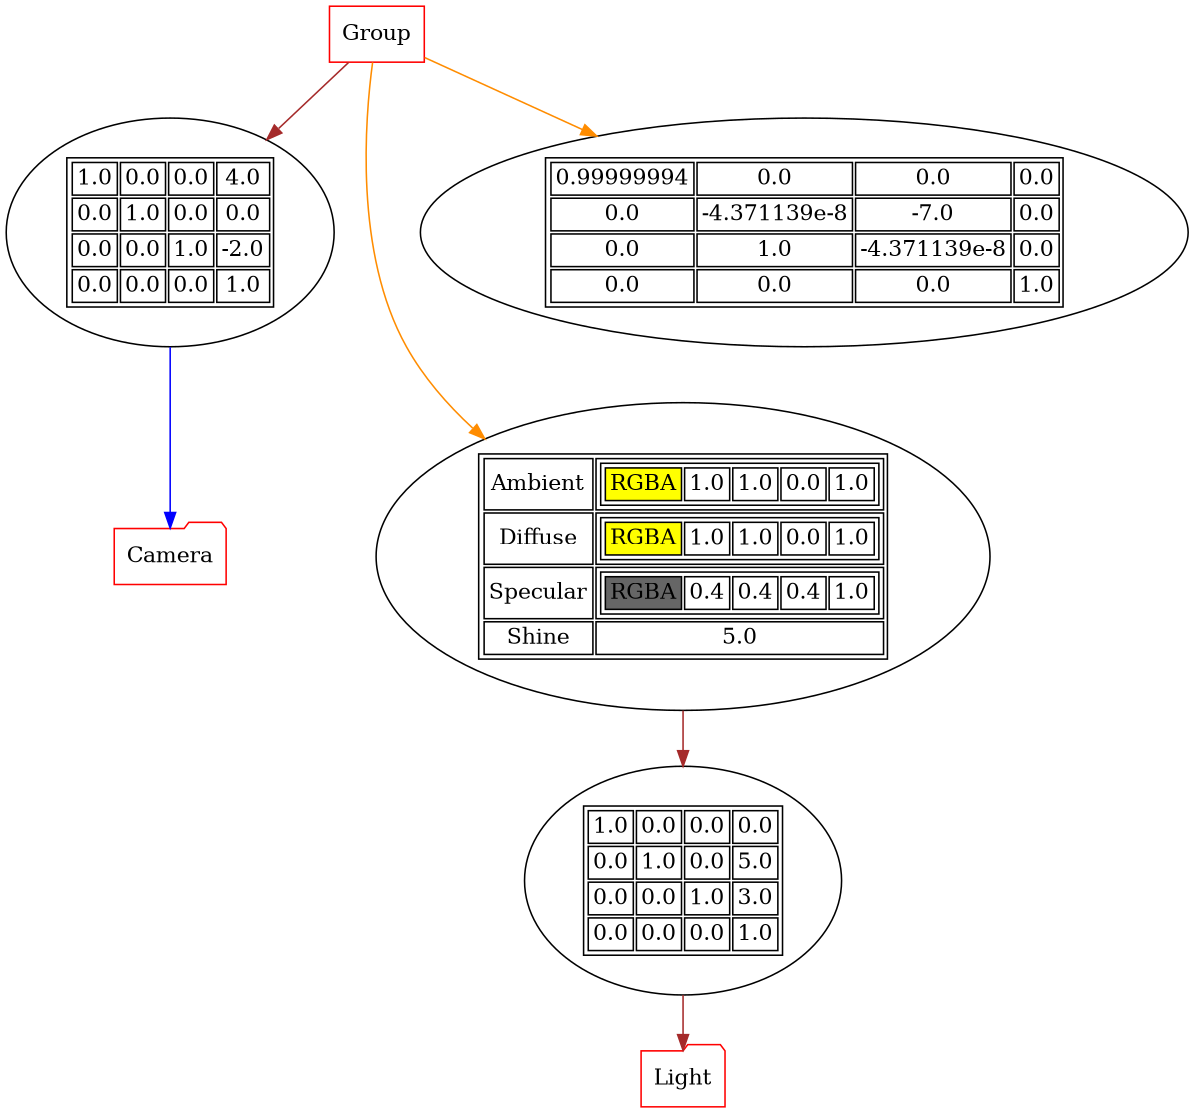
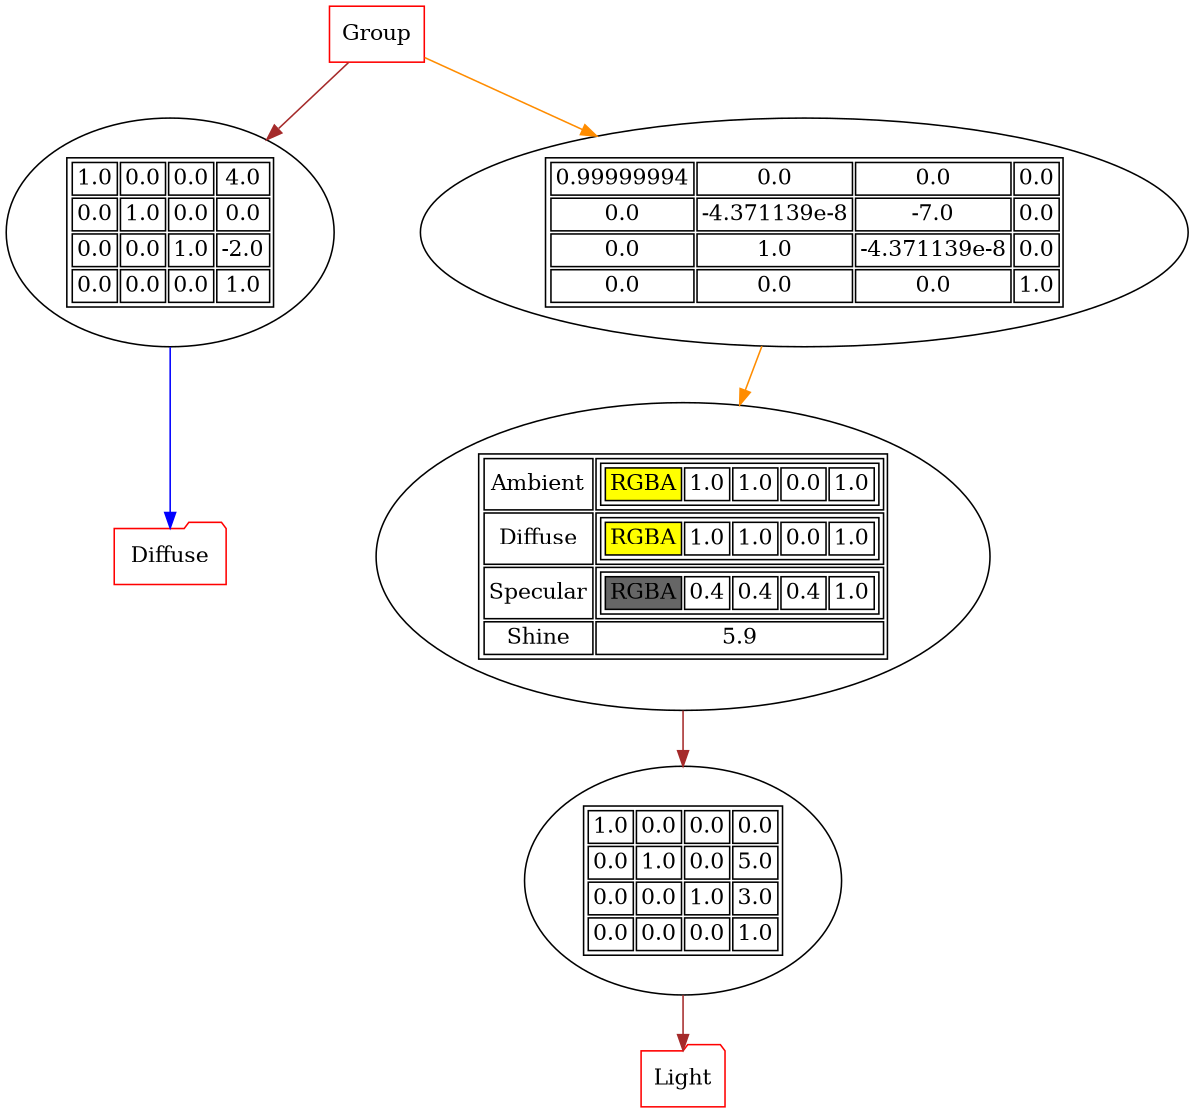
(376, 260) -> (754, 368)
(170, 557) -> (170, 557)
(740, 637) -> (740, 637)
